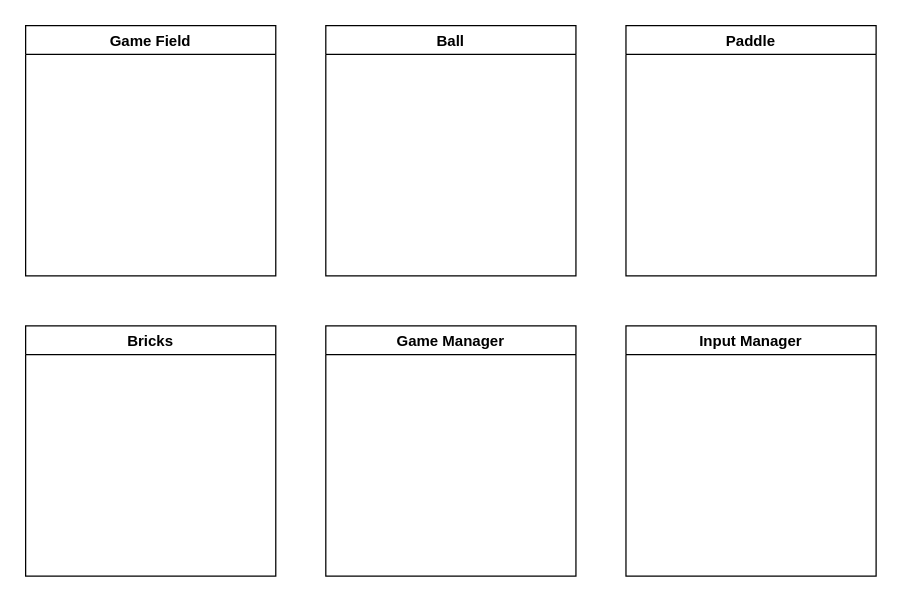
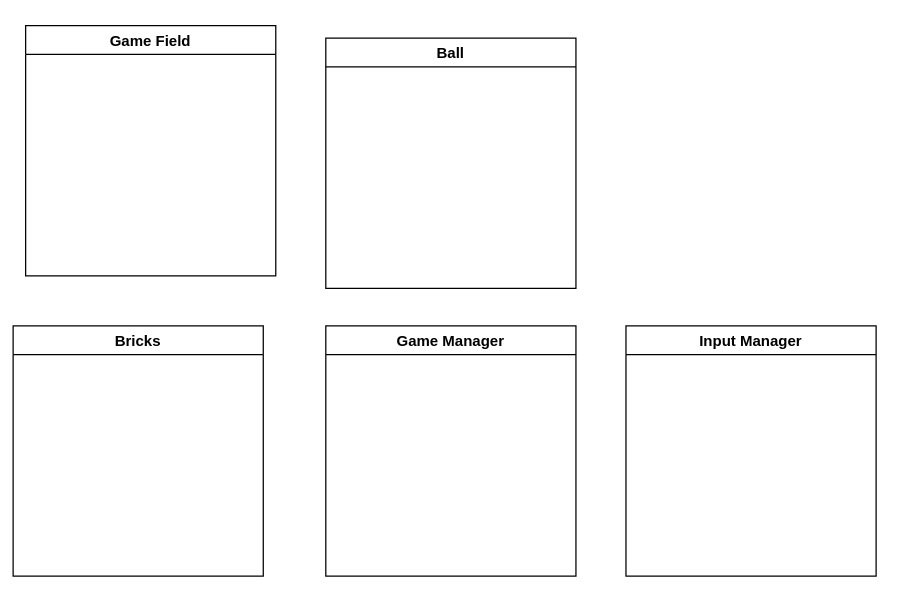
(451, 151) -> (451, 163)
(751, 151) -> none
(151, 451) -> (138, 451)
